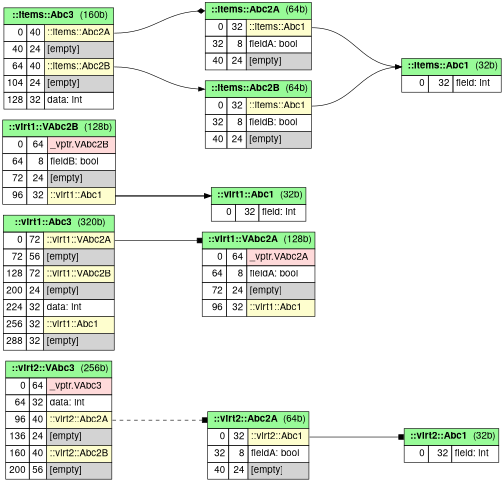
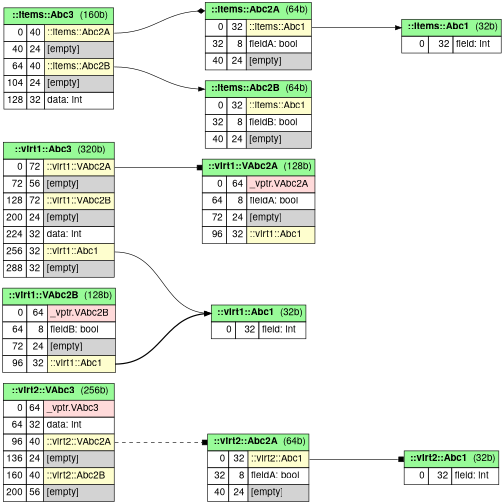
(354, 88) -> none
none -> (161, 280)
(79, 420) -> (79, 442)
